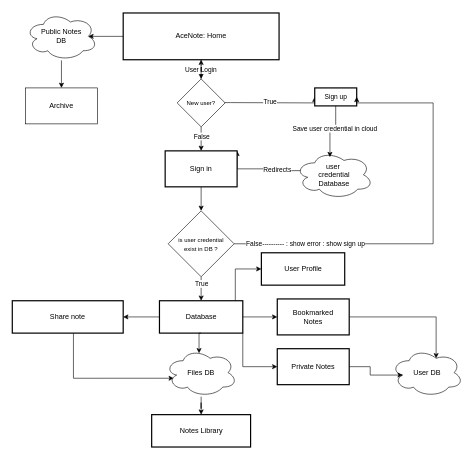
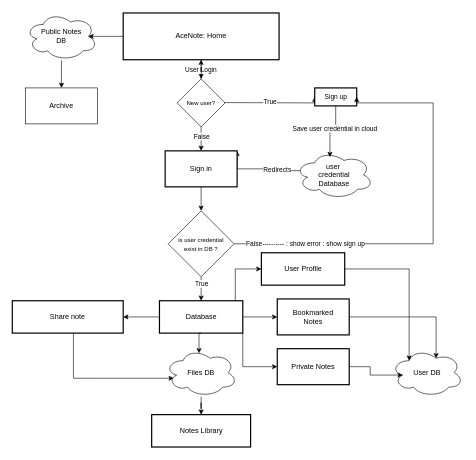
none -> (410, 355)
